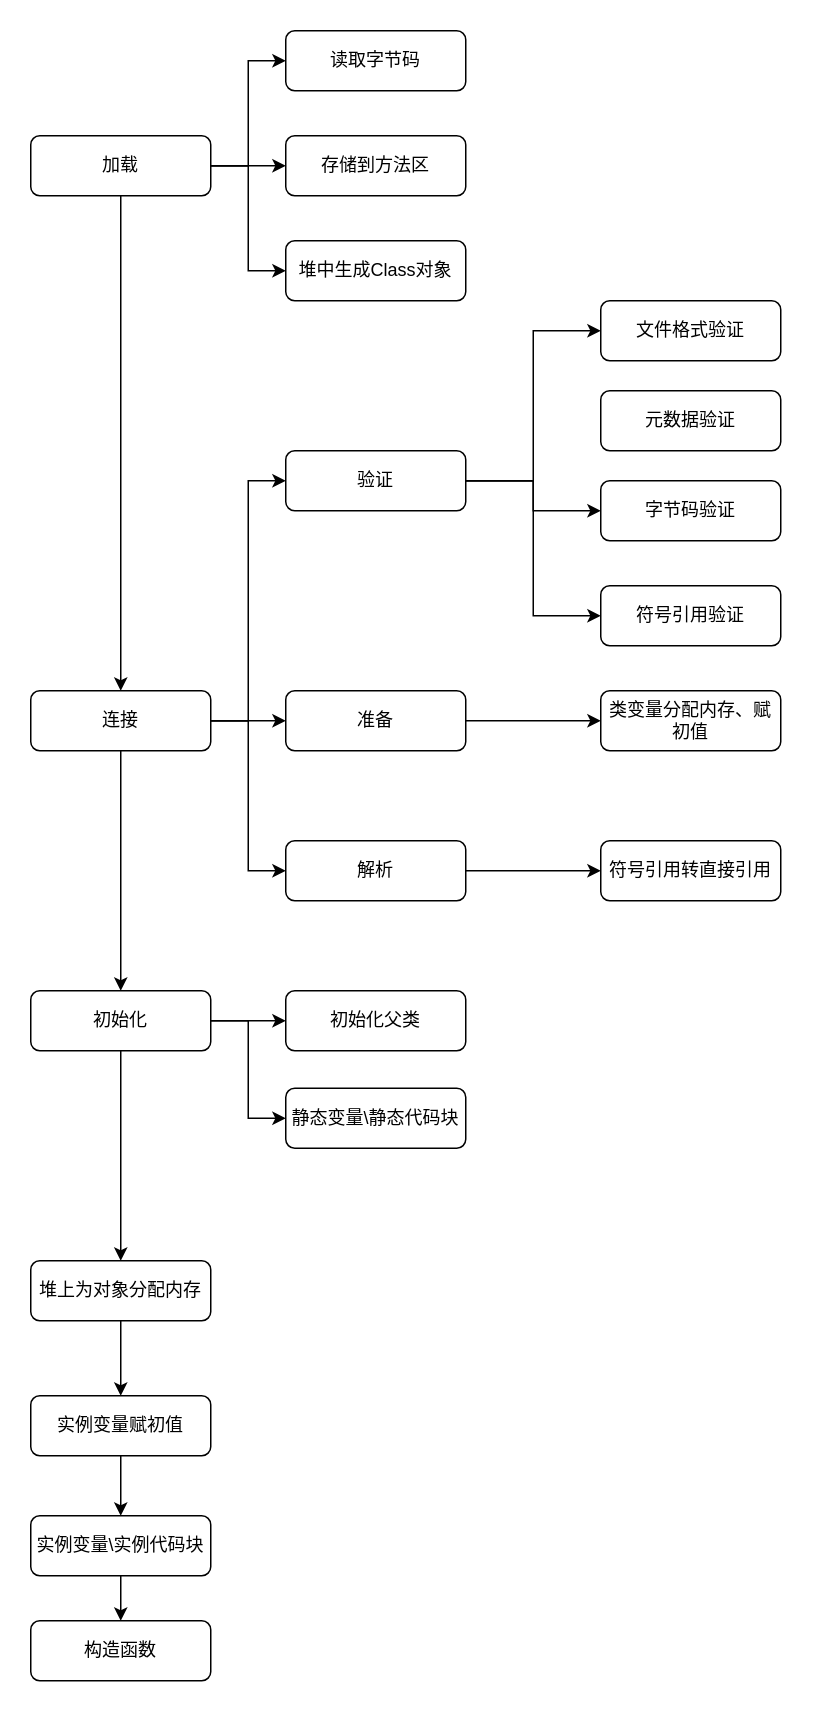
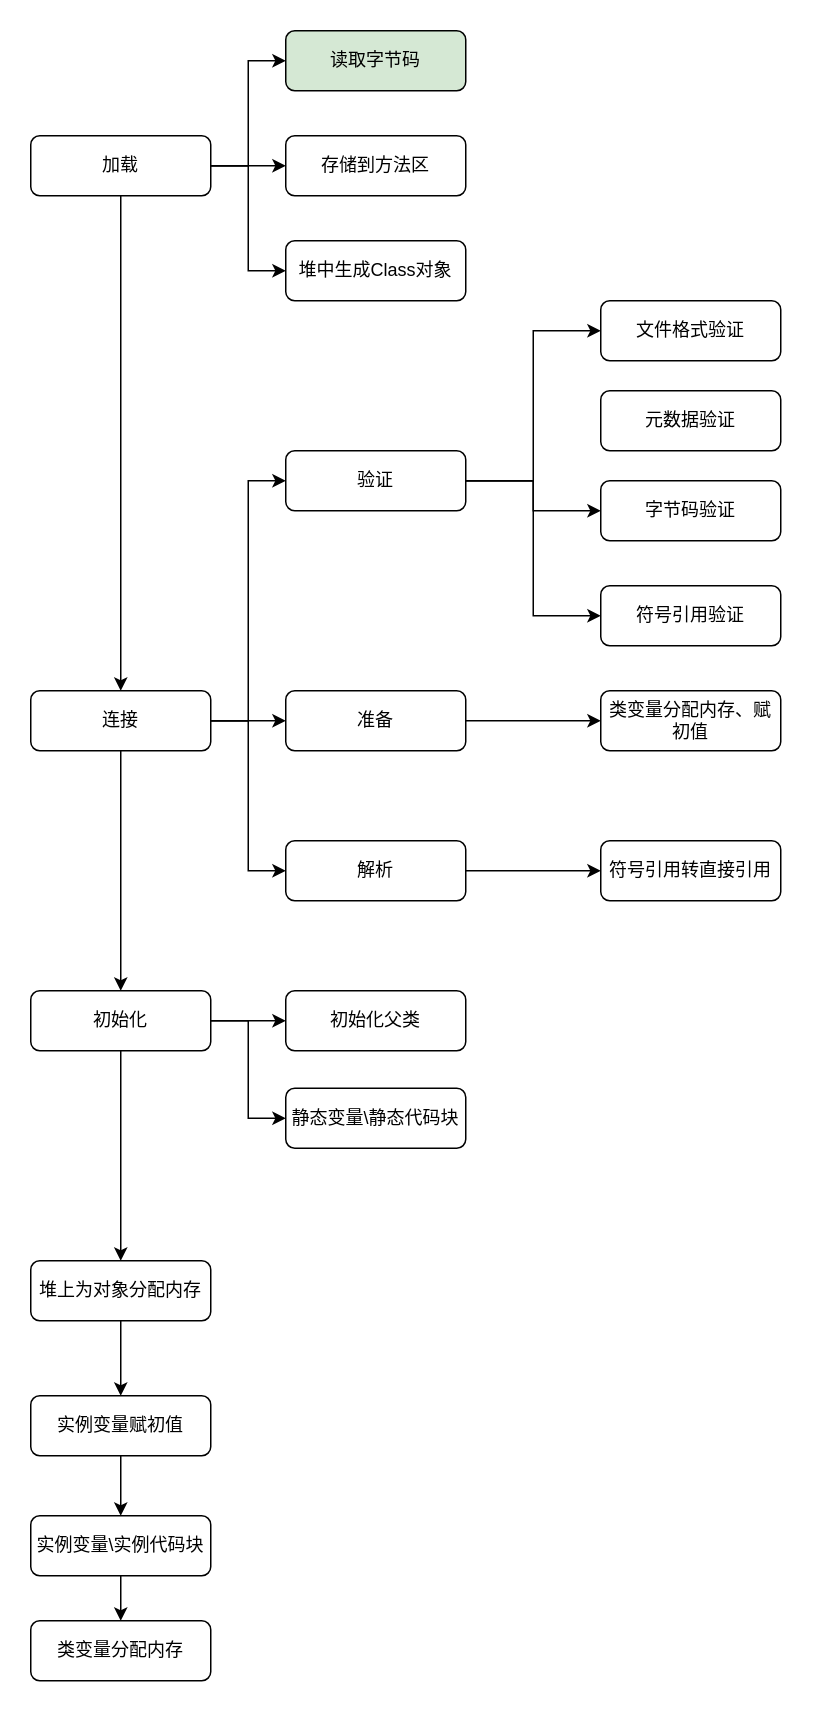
(376, 61) -> (376, 61)
(121, 1651) -> (121, 1651)
